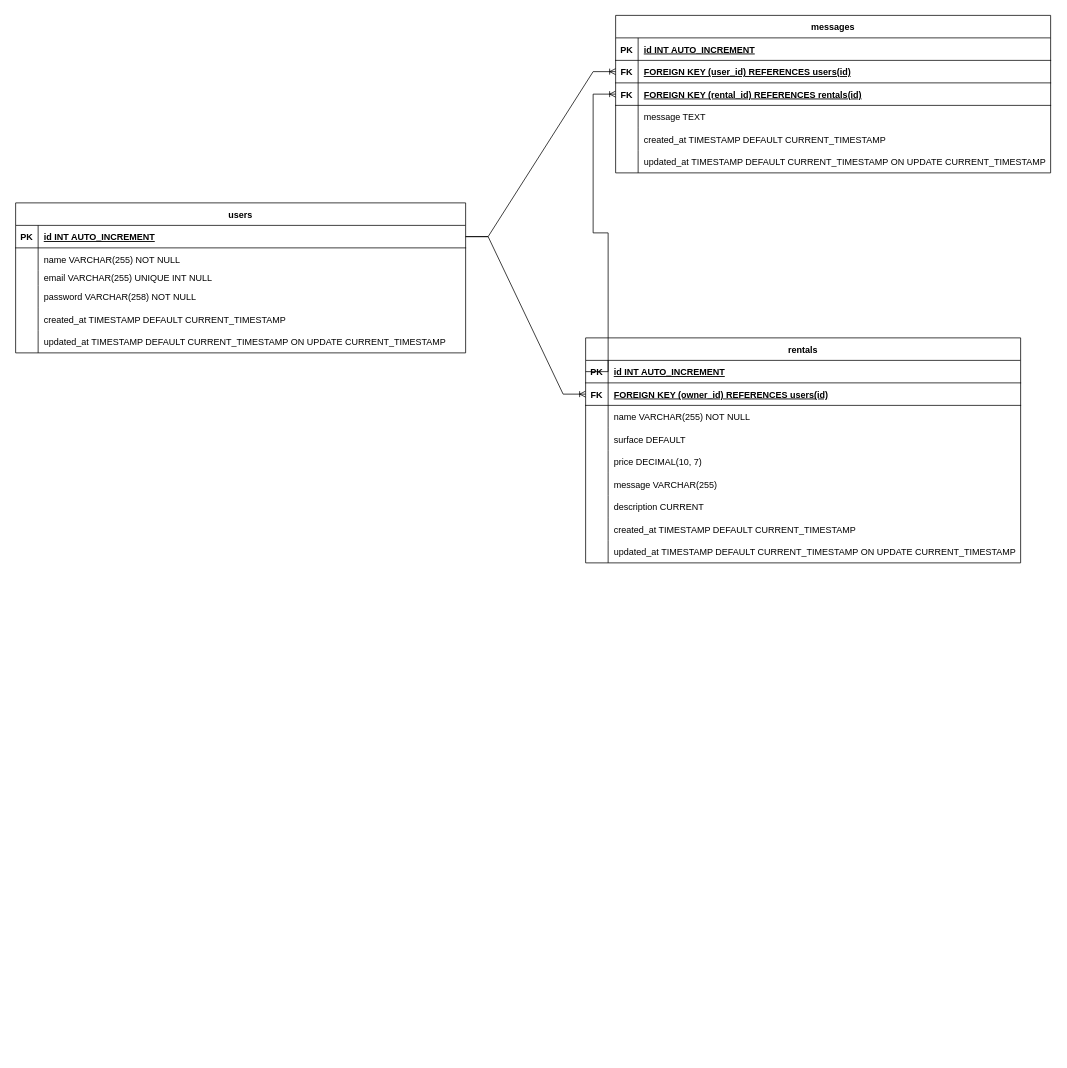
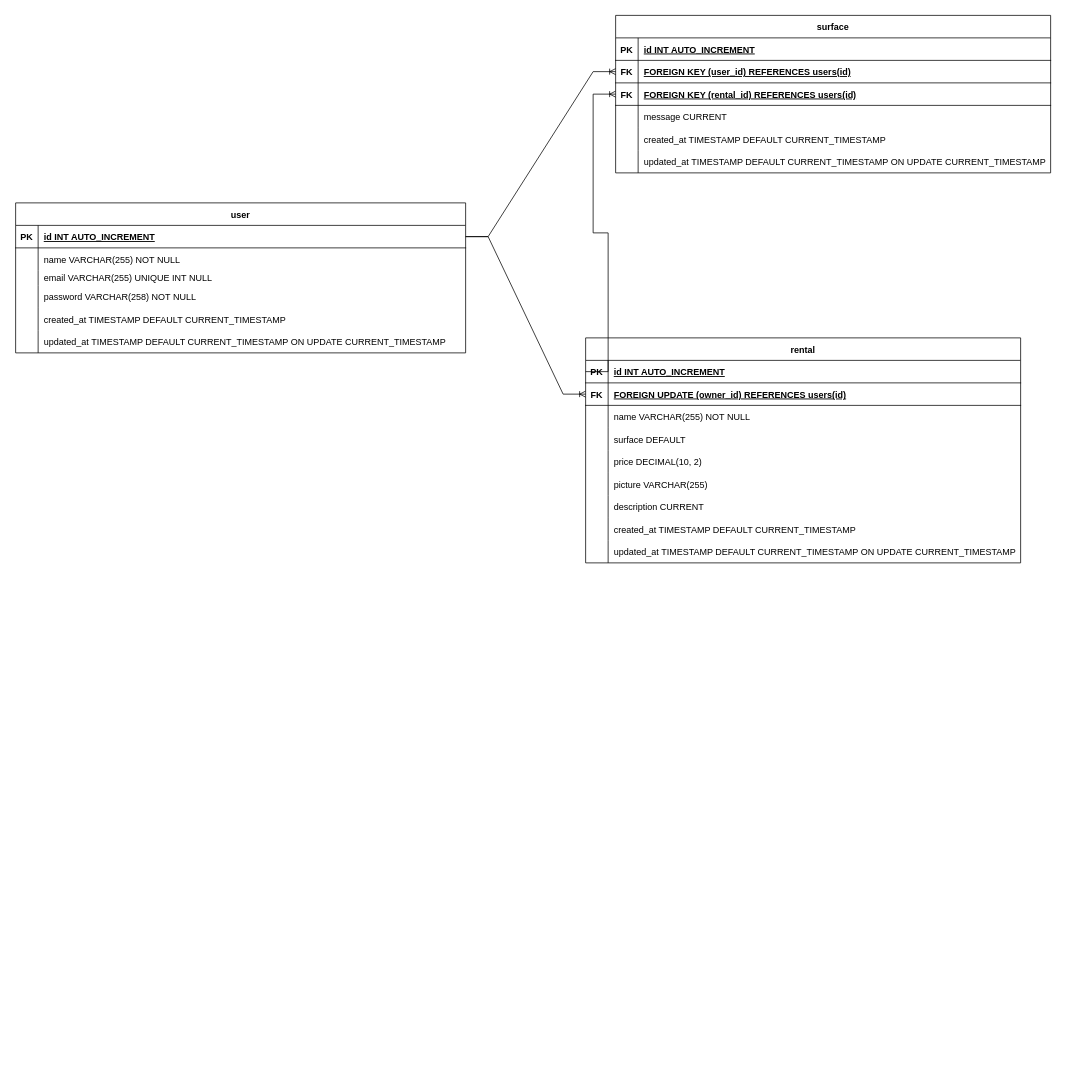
(833, 27) -> (833, 27)
(750, 95) -> (746, 95)
(673, 117) -> (680, 117)
(240, 215) -> (240, 215)
(803, 350) -> (803, 350)
(715, 395) -> (722, 395)
(659, 462) -> (659, 462)
(663, 485) -> (662, 485)
